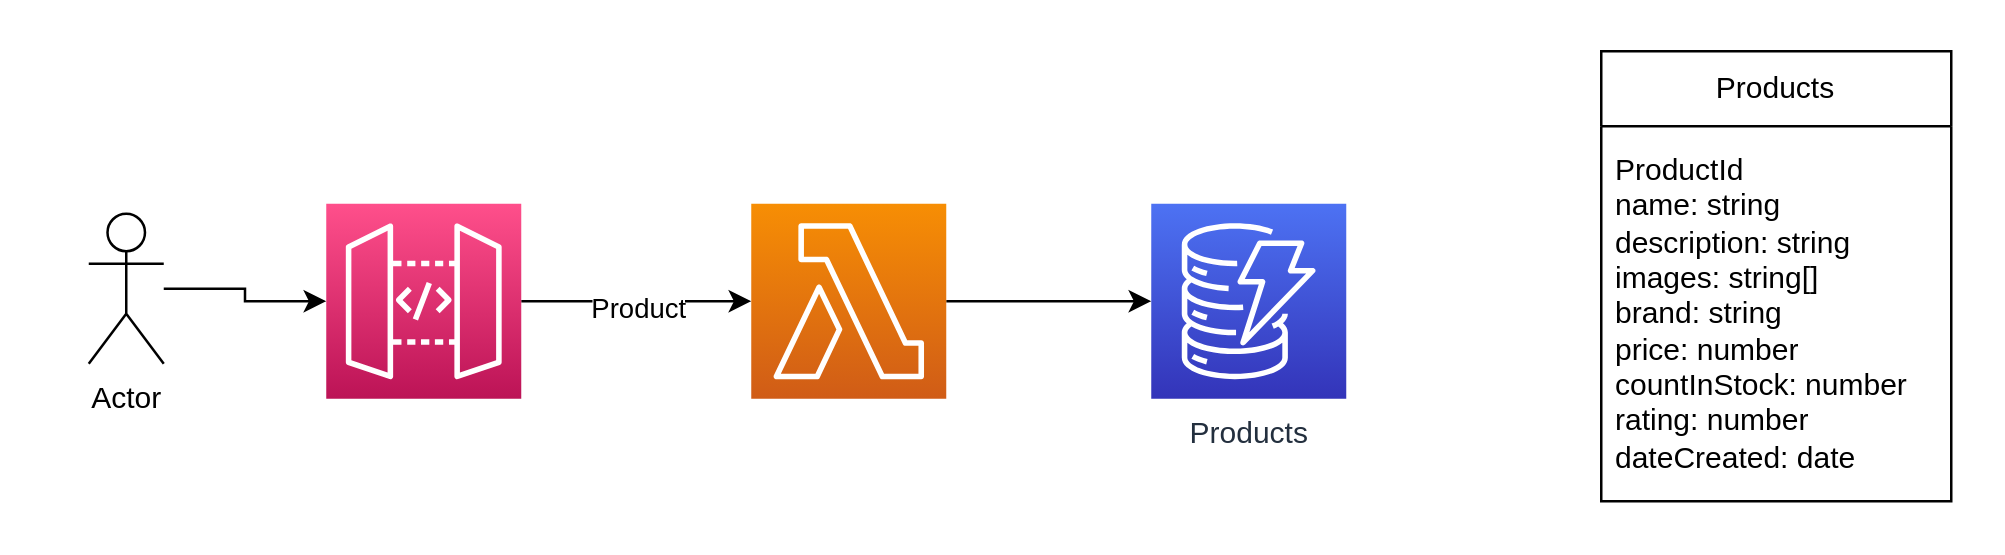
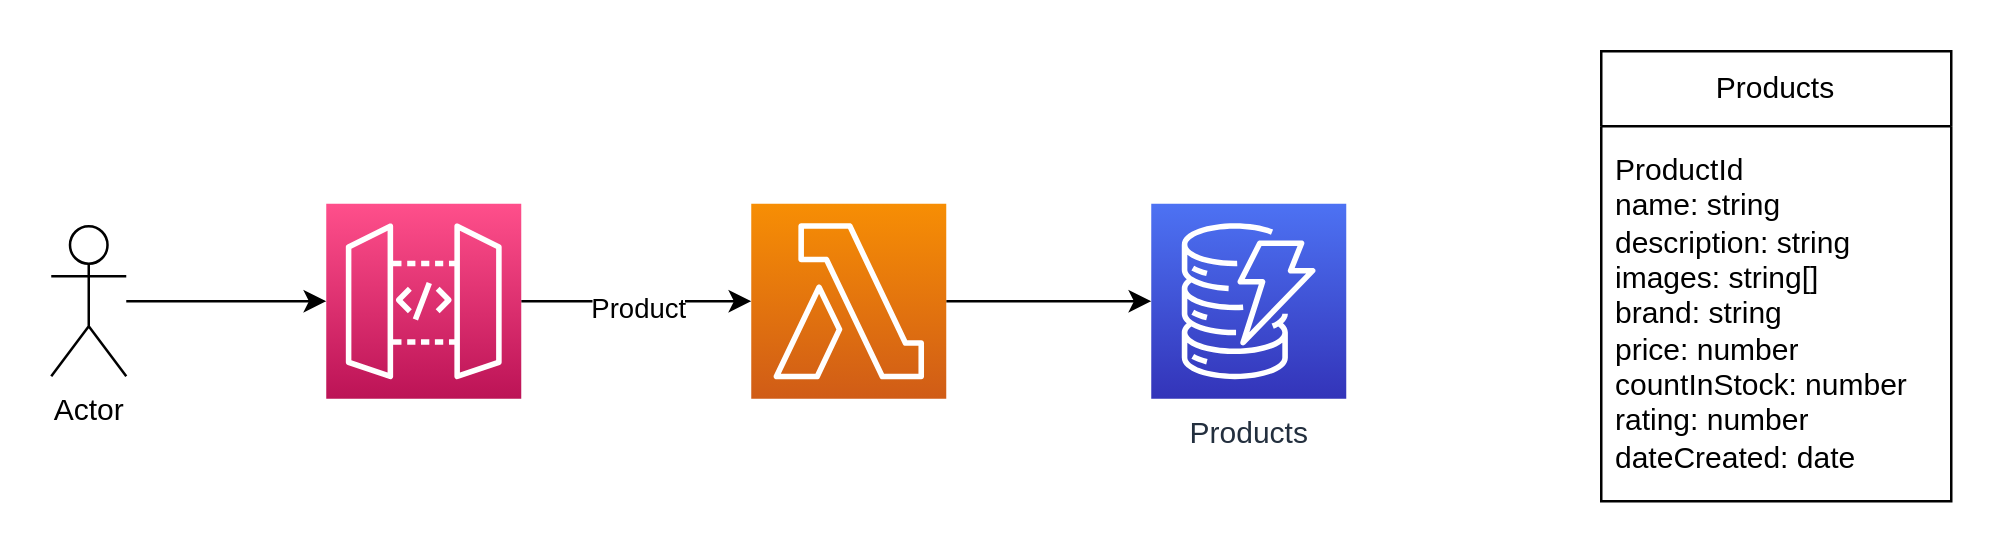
(126, 289) -> (89, 301)
